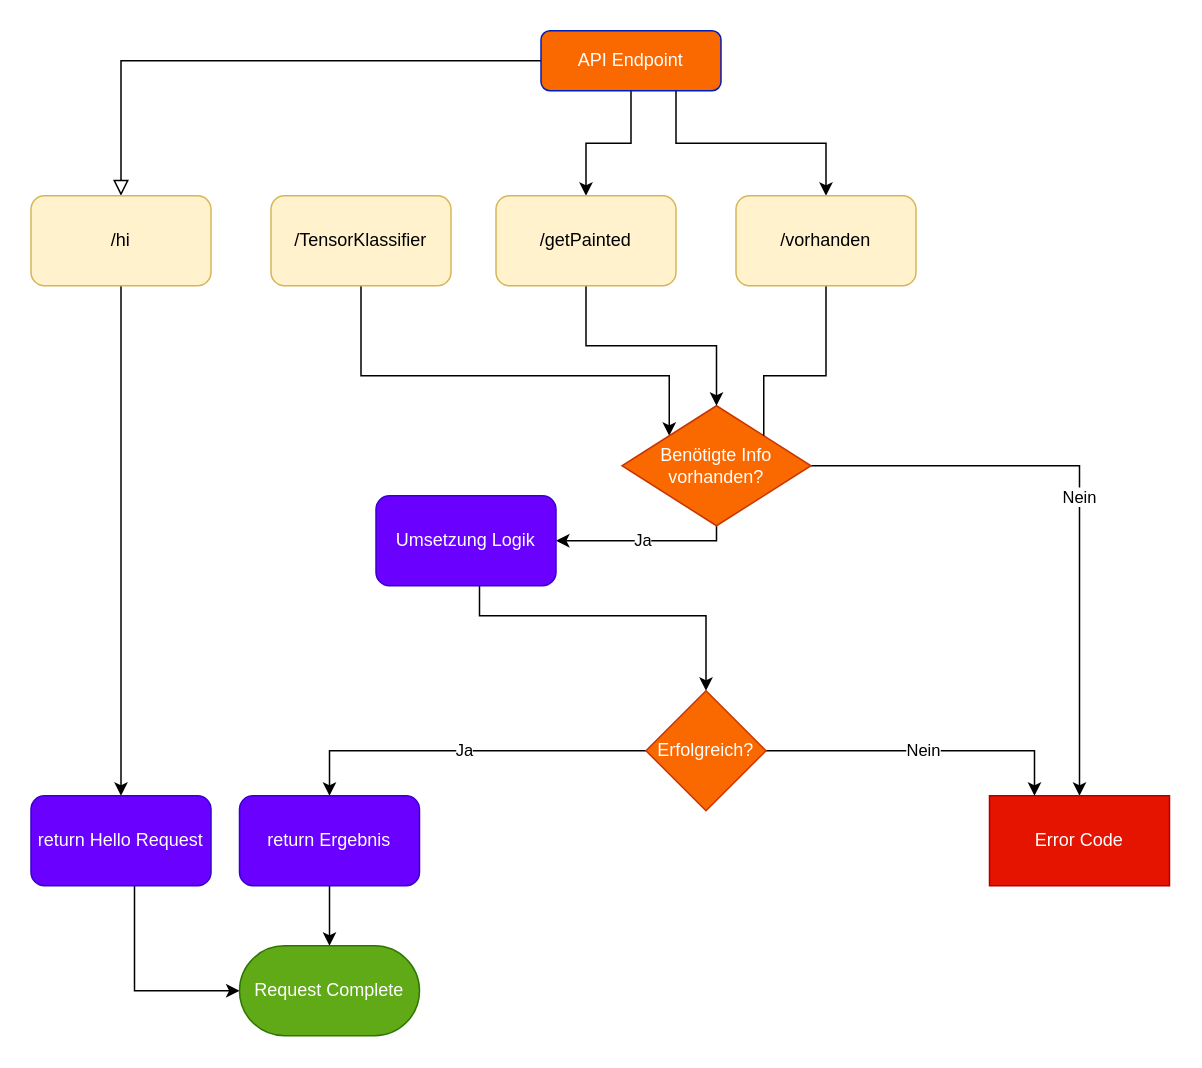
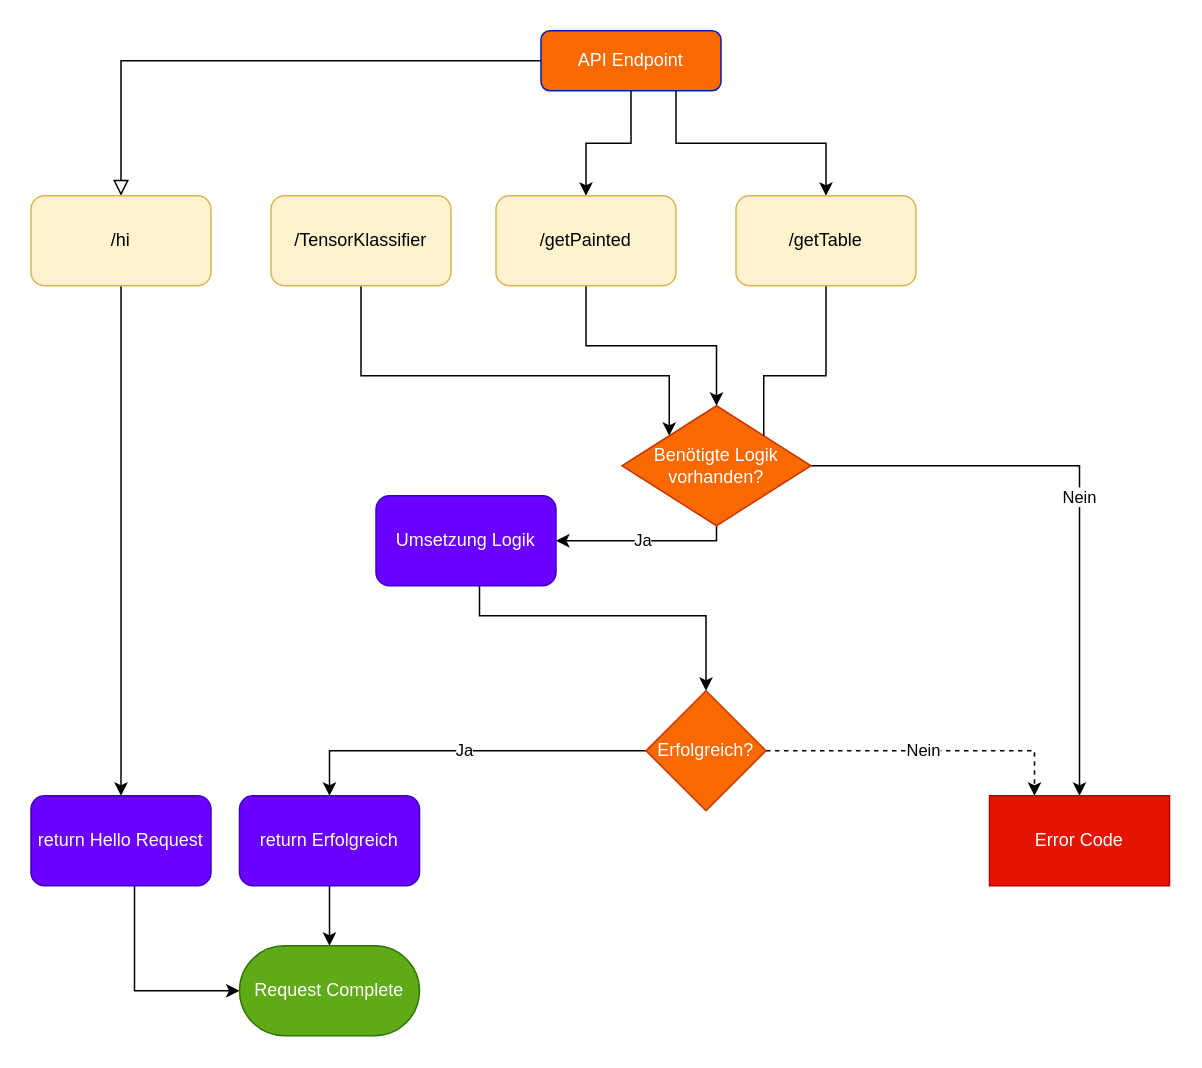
(826, 241) -> (826, 241)
(716, 466) -> (716, 466)
(835, 751) -> (835, 751)
(329, 841) -> (329, 841)
